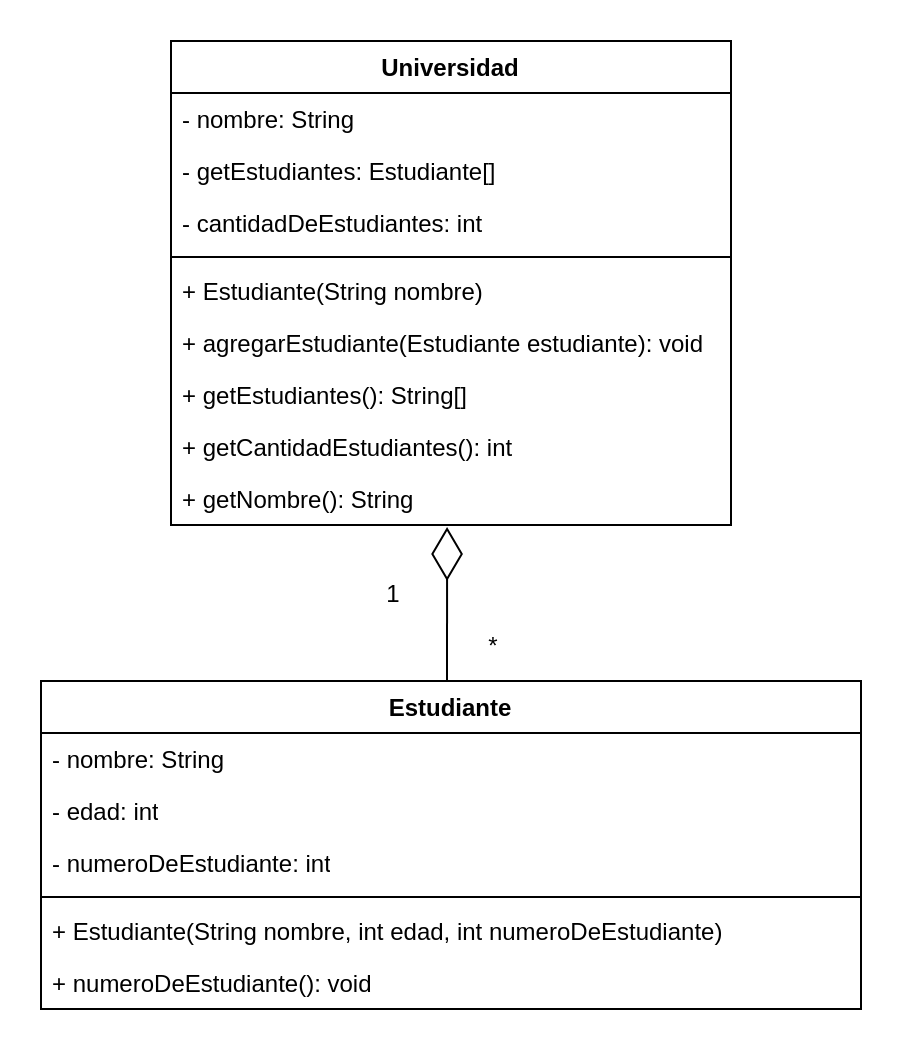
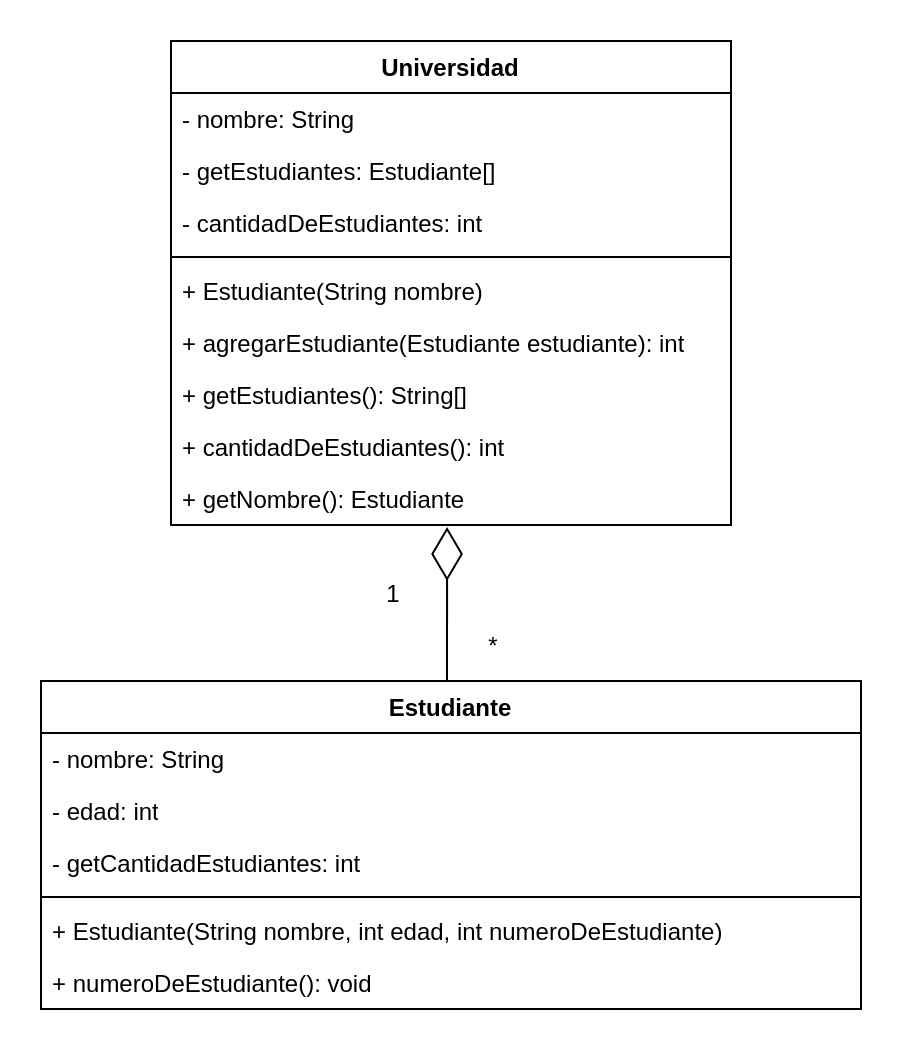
(453, 360) -> (453, 360)
(373, 449) -> (366, 449)
(312, 501) -> (339, 501)
(205, 865) -> (229, 865)
